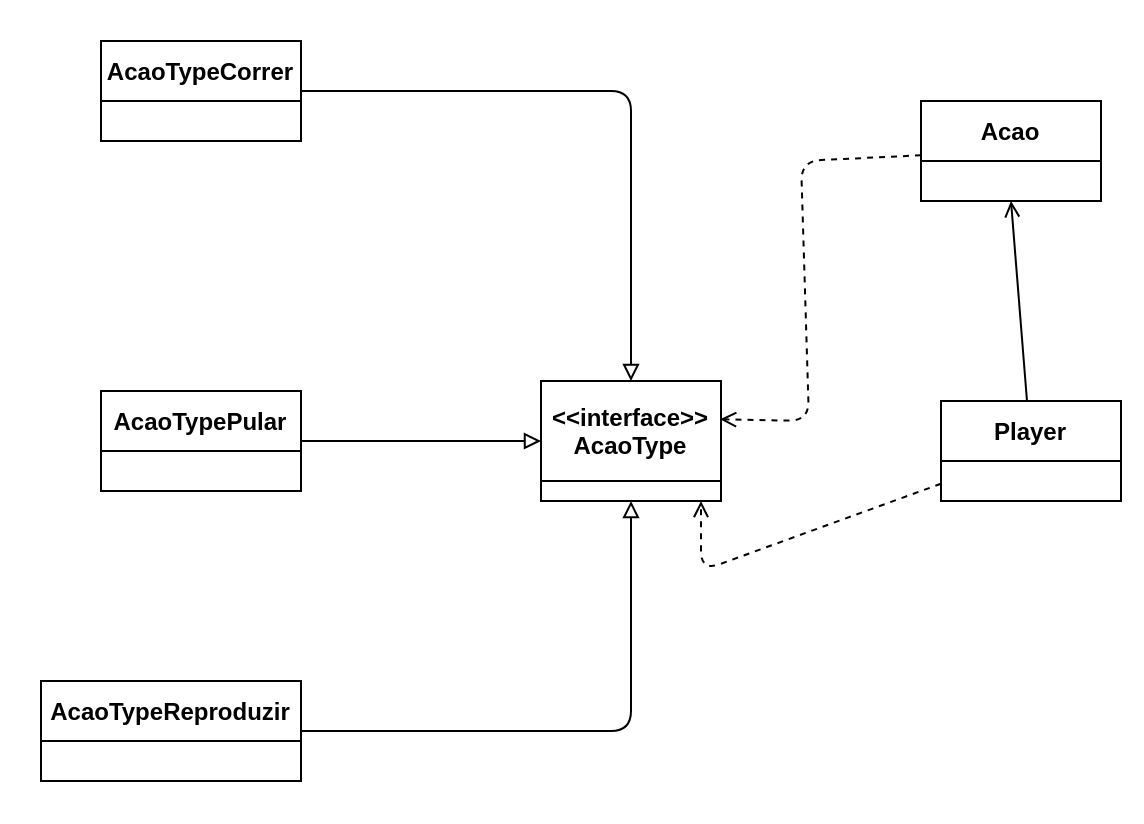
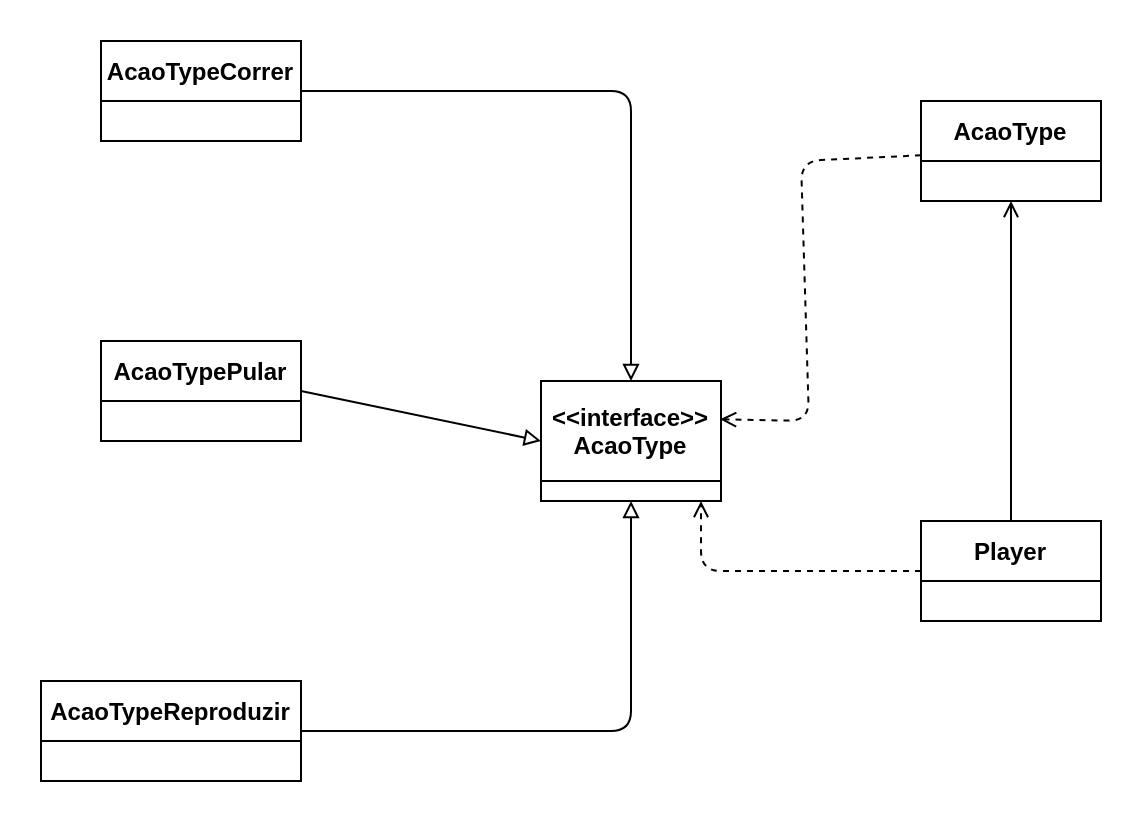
(1010, 132) -> (1010, 132)
(201, 441) -> (201, 391)
(1031, 451) -> (1011, 571)
